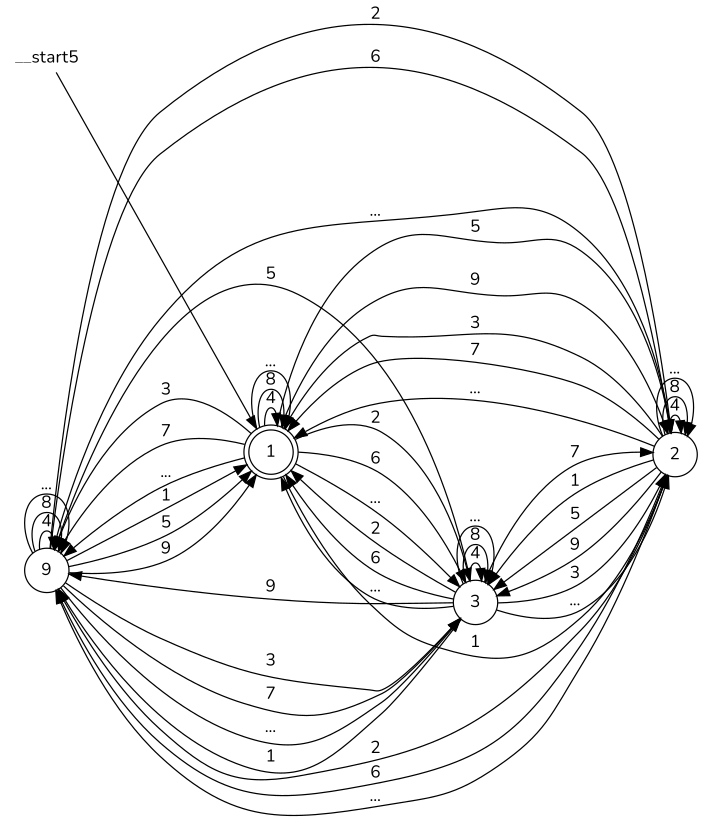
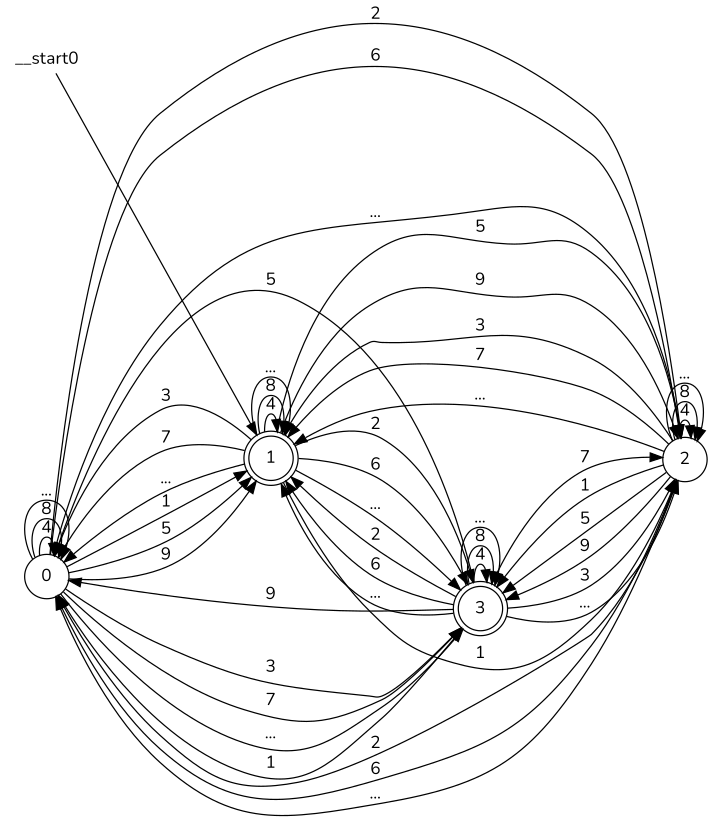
(47, 58) -> (47, 59)
(47, 570) -> (47, 577)
(476, 602) -> (480, 609)
